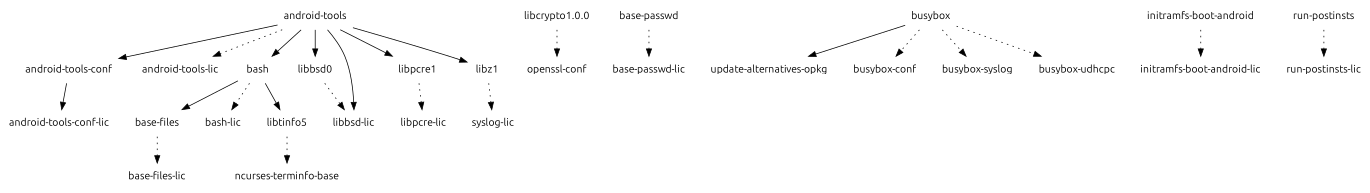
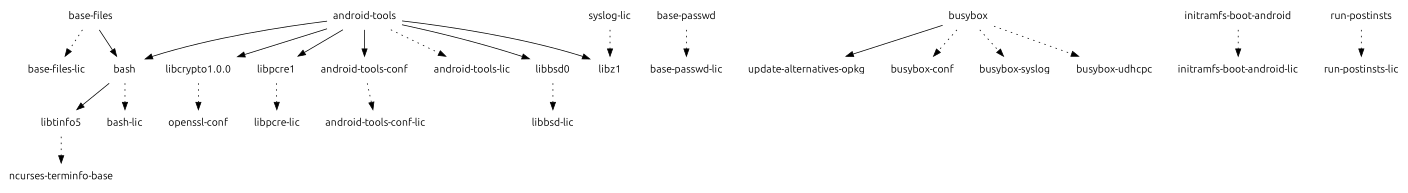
(347, 63) -> (286, 42)
(65, 93) -> (369, 93)
(490, 93) -> (610, 39)
(213, 94) -> (106, 40)
